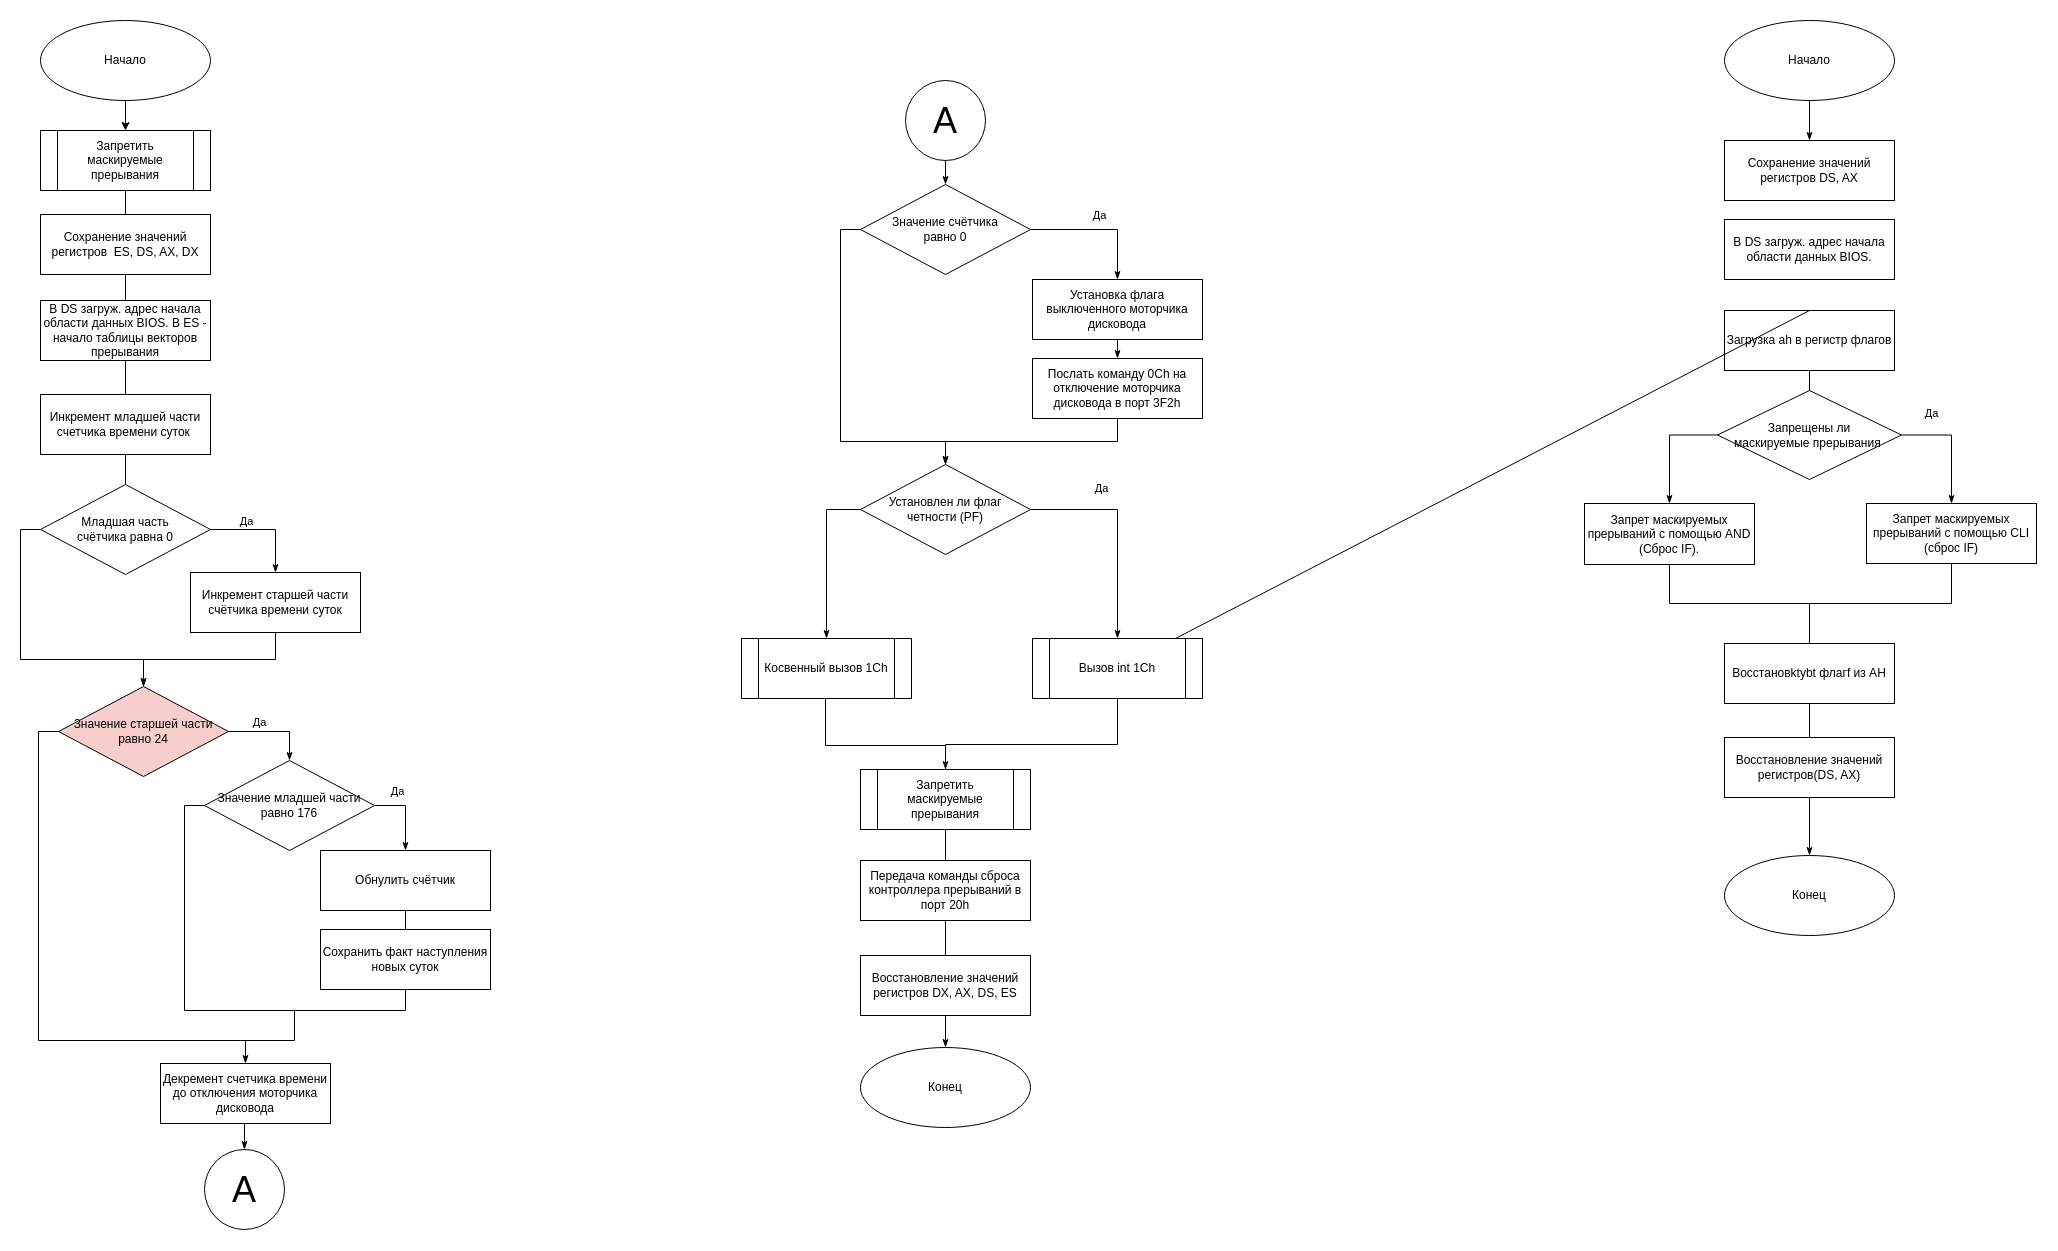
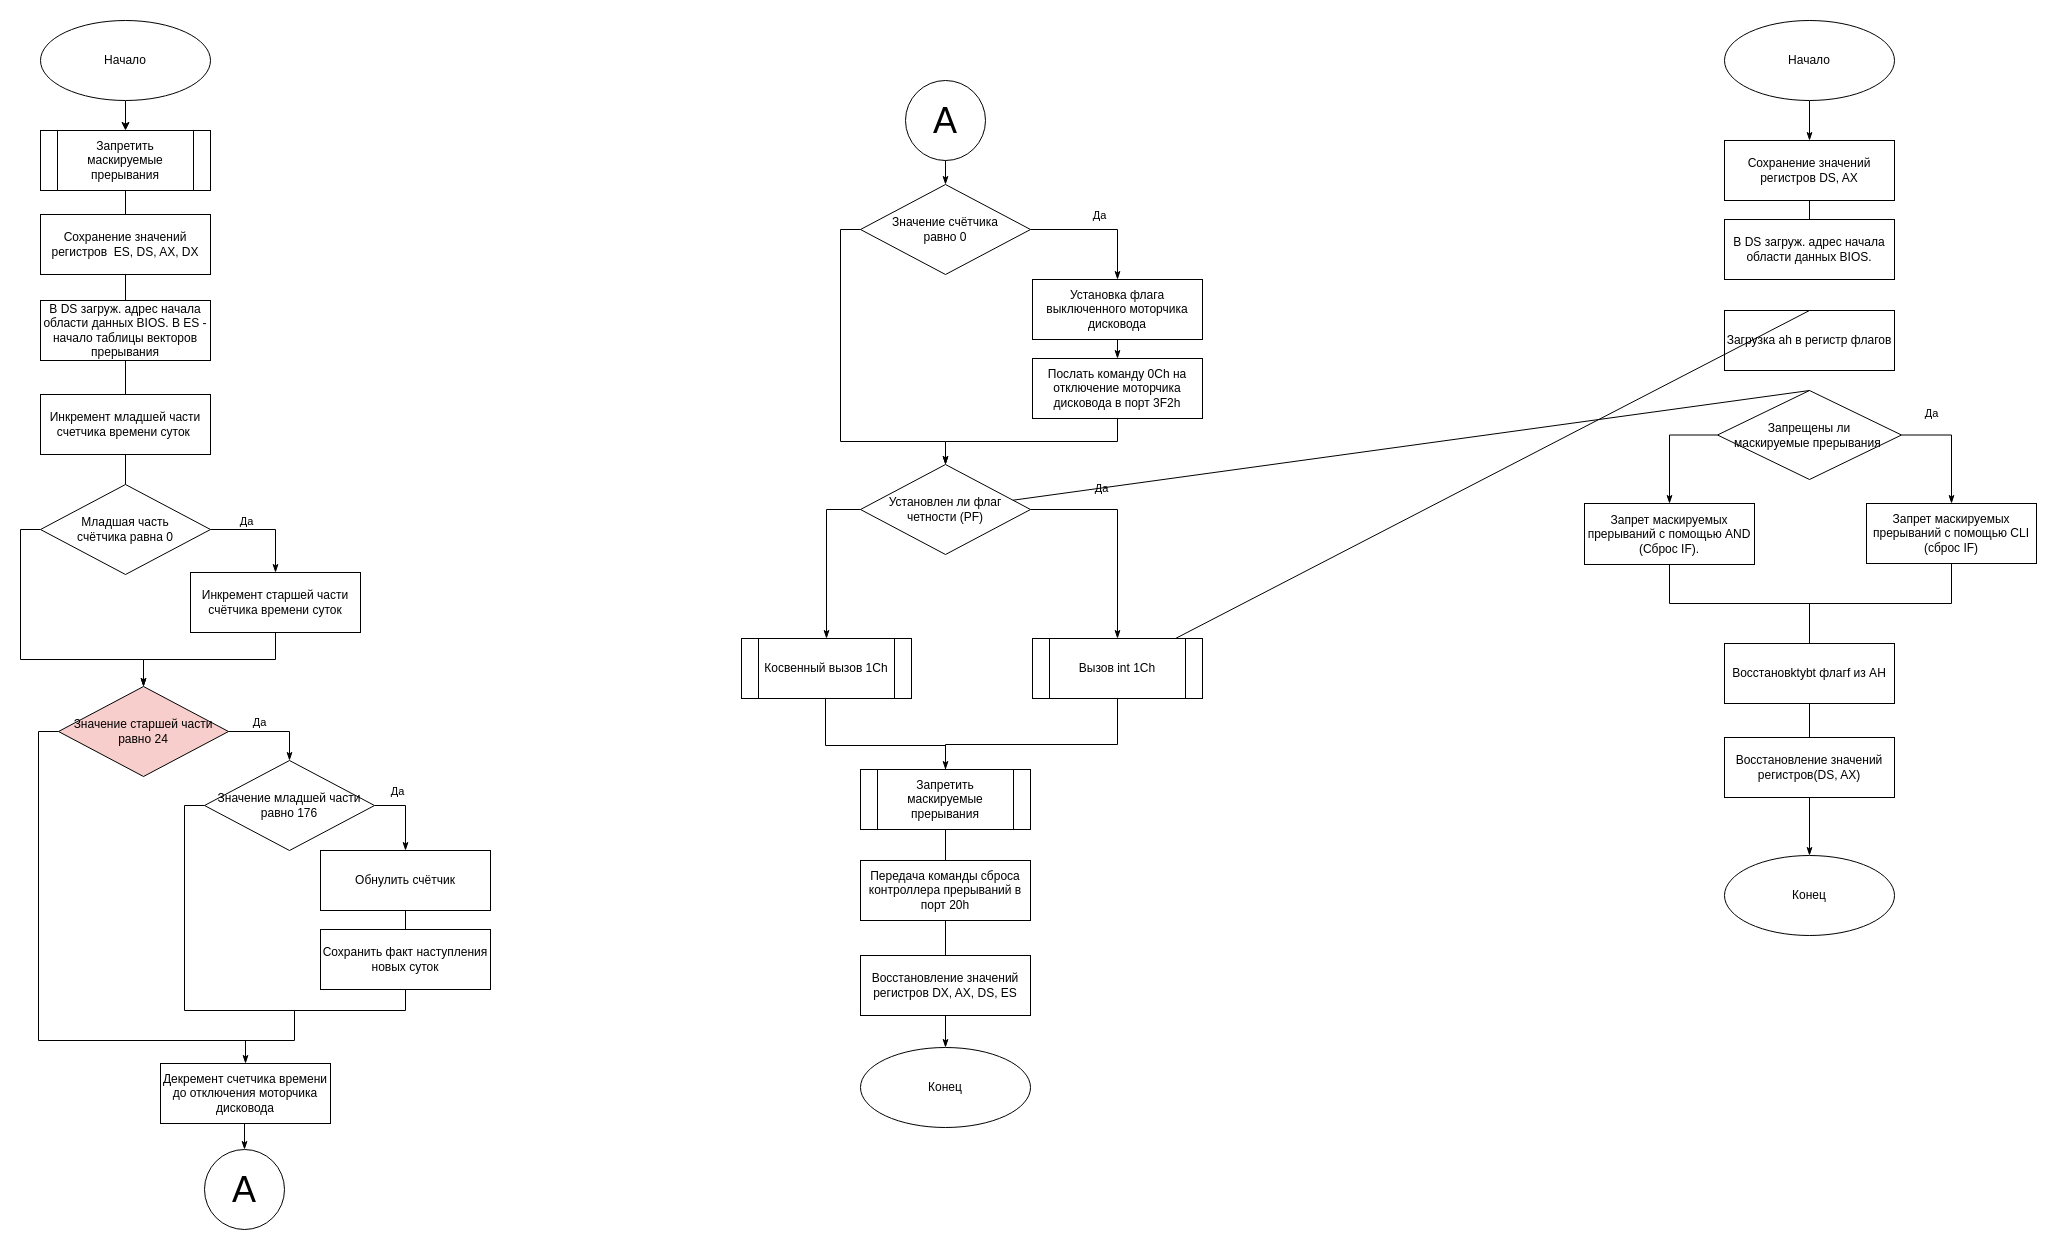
none -> (1810, 211)
(1810, 381) -> (1303, 460)
